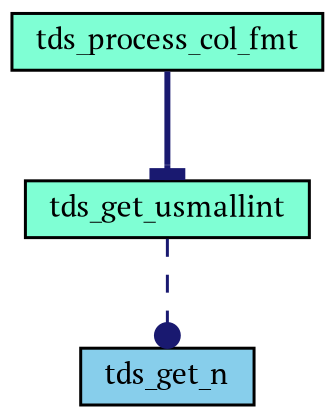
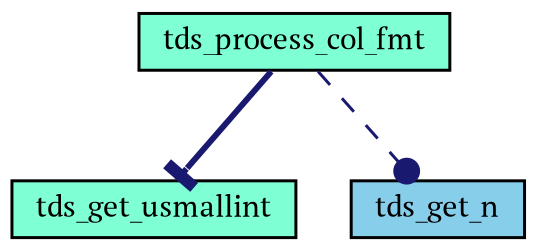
(167, 281) -> (358, 117)
